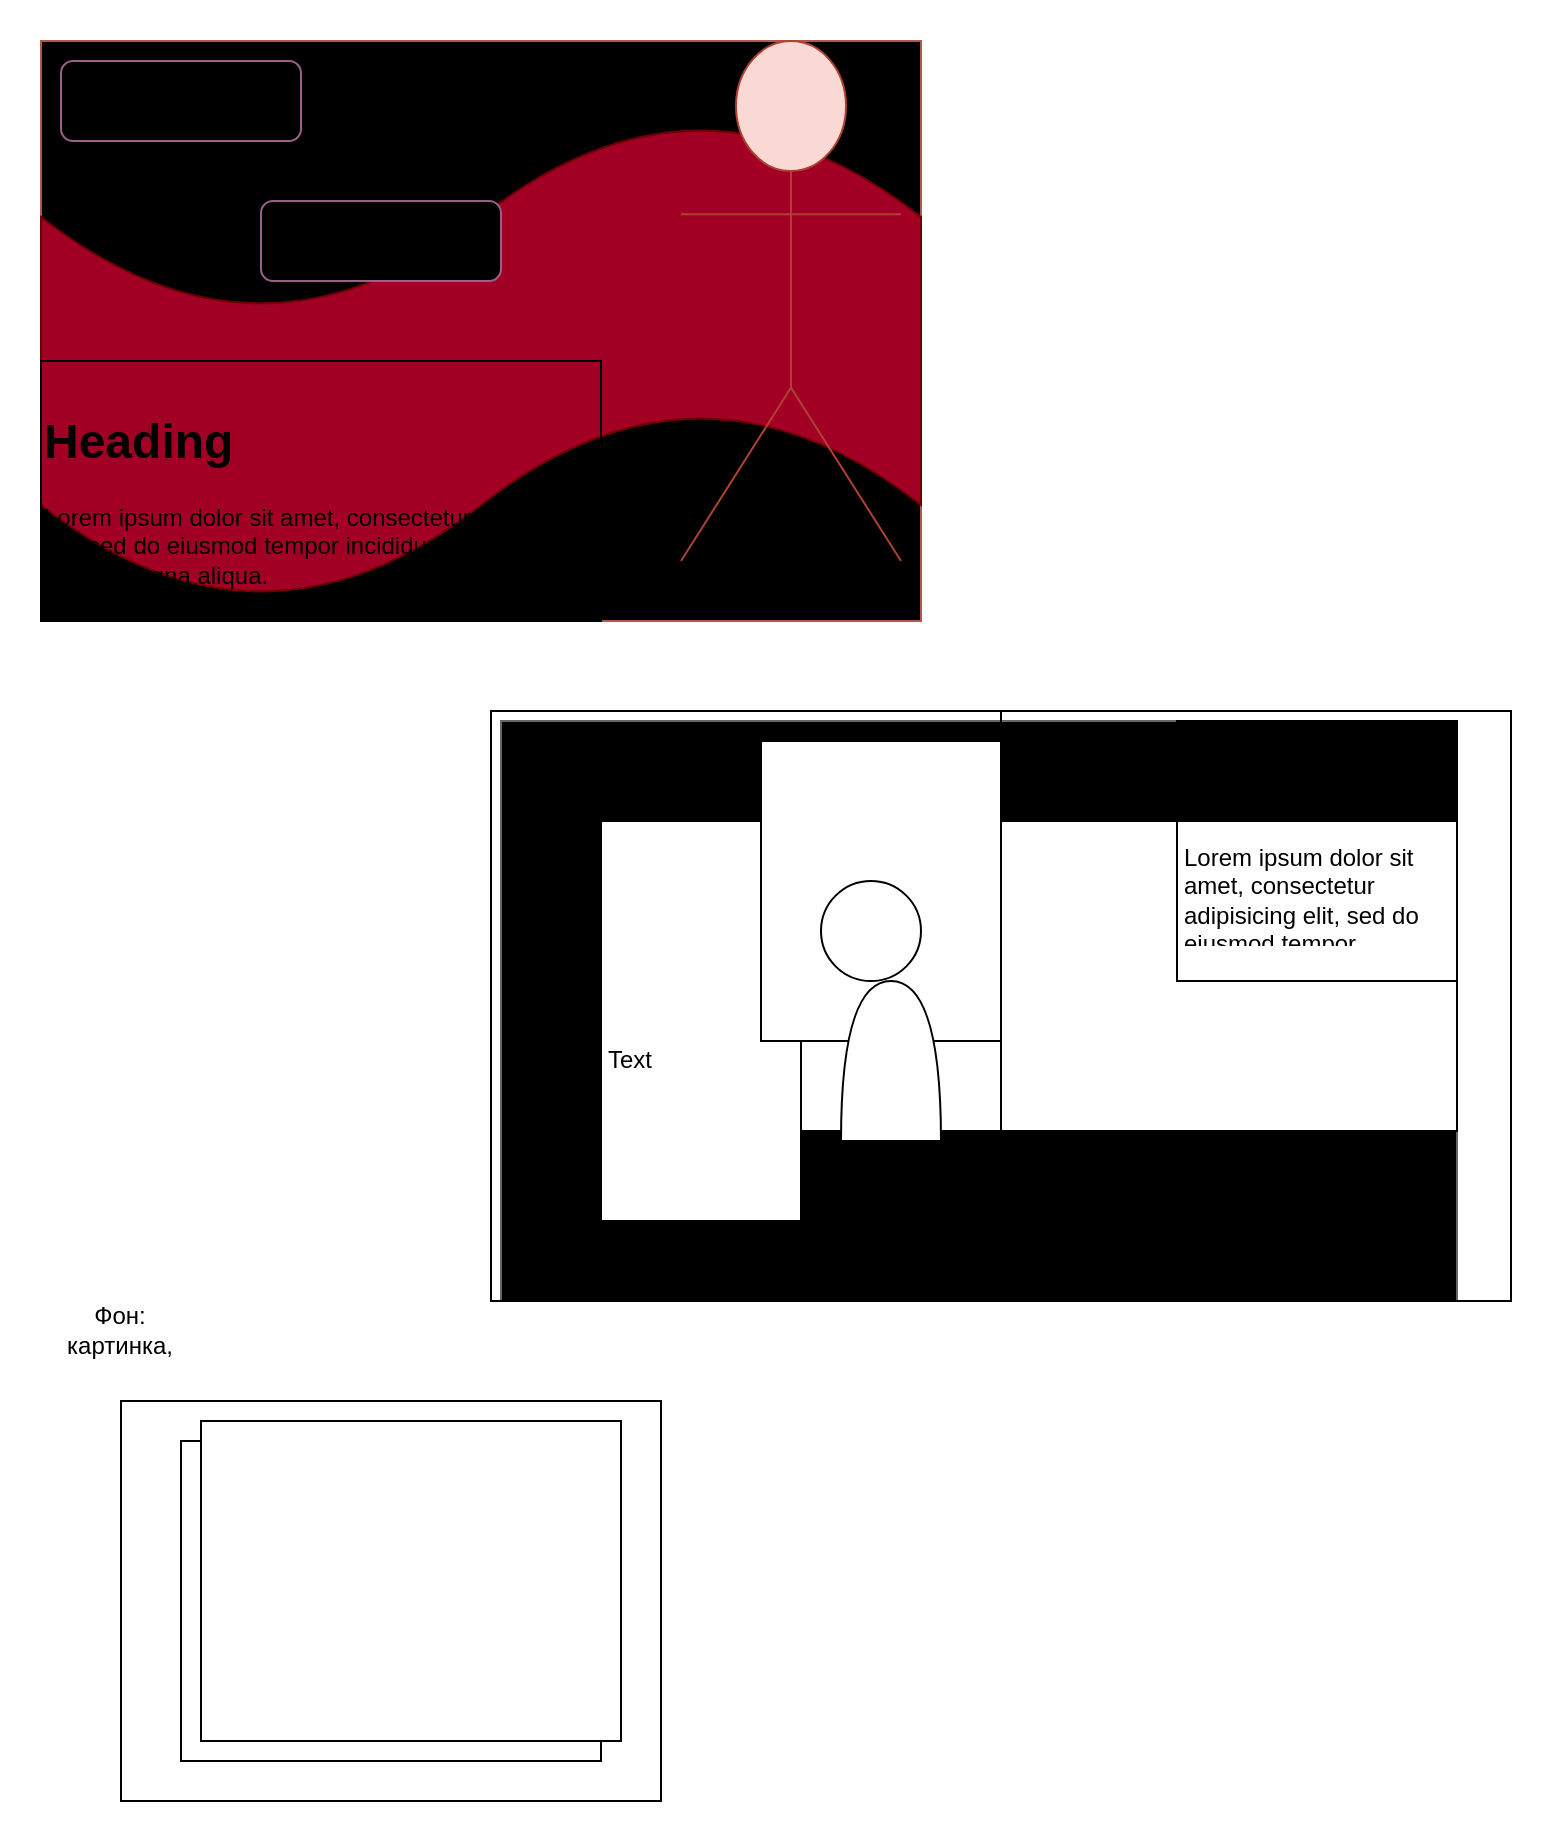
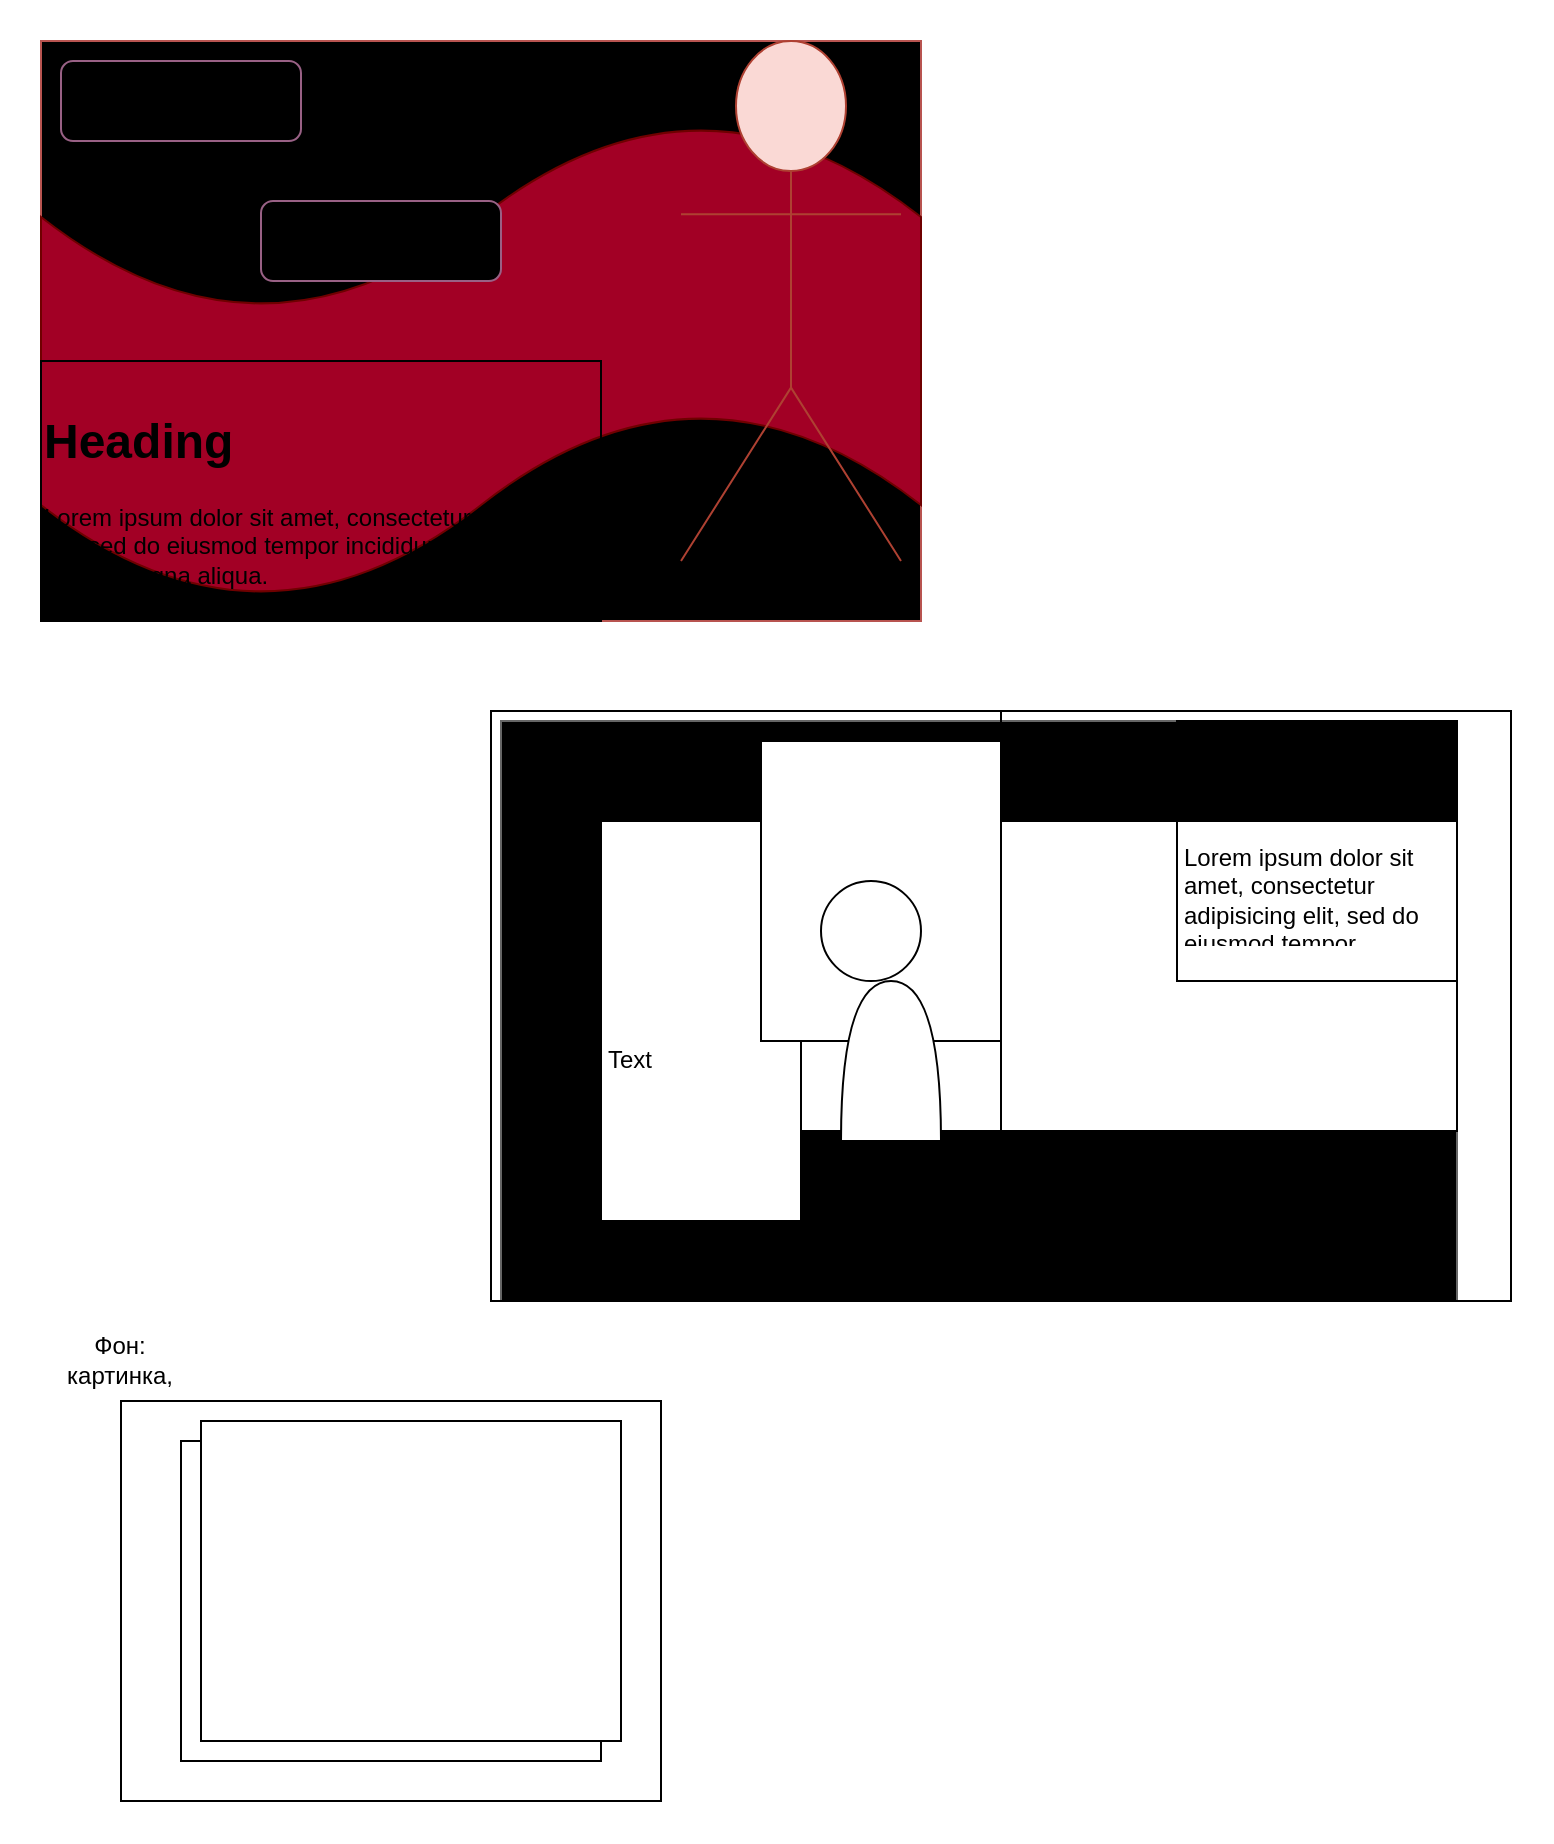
(121, 1331) -> (121, 1361)
